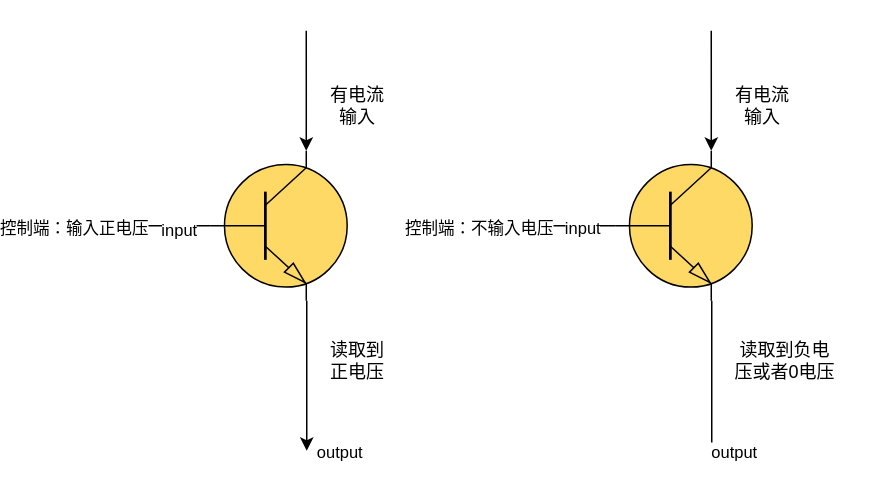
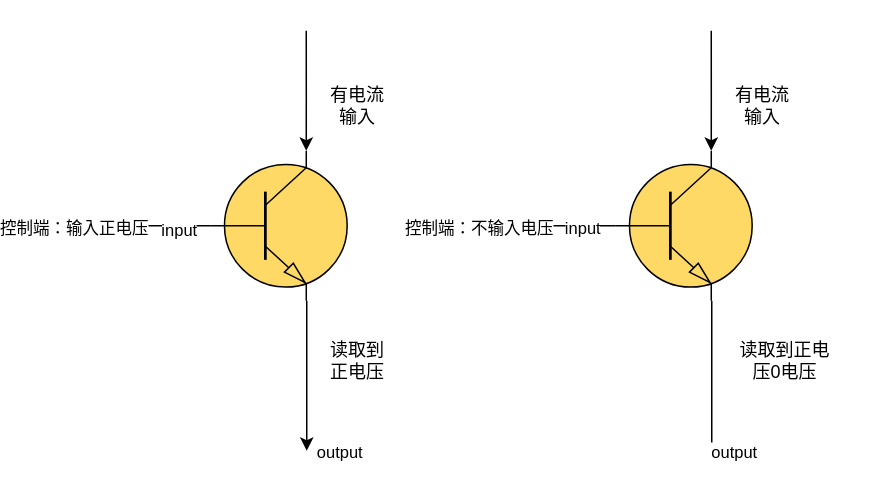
(785, 361) -> (785, 361)
